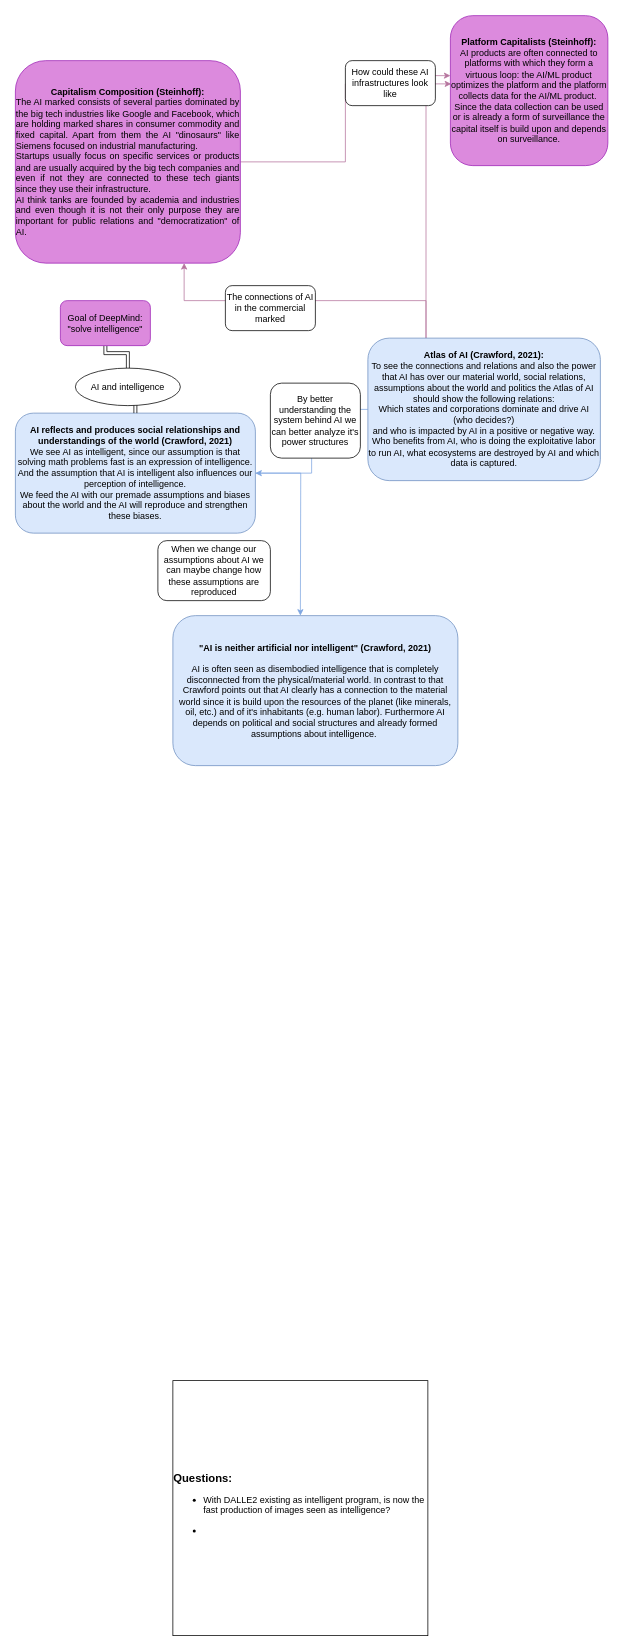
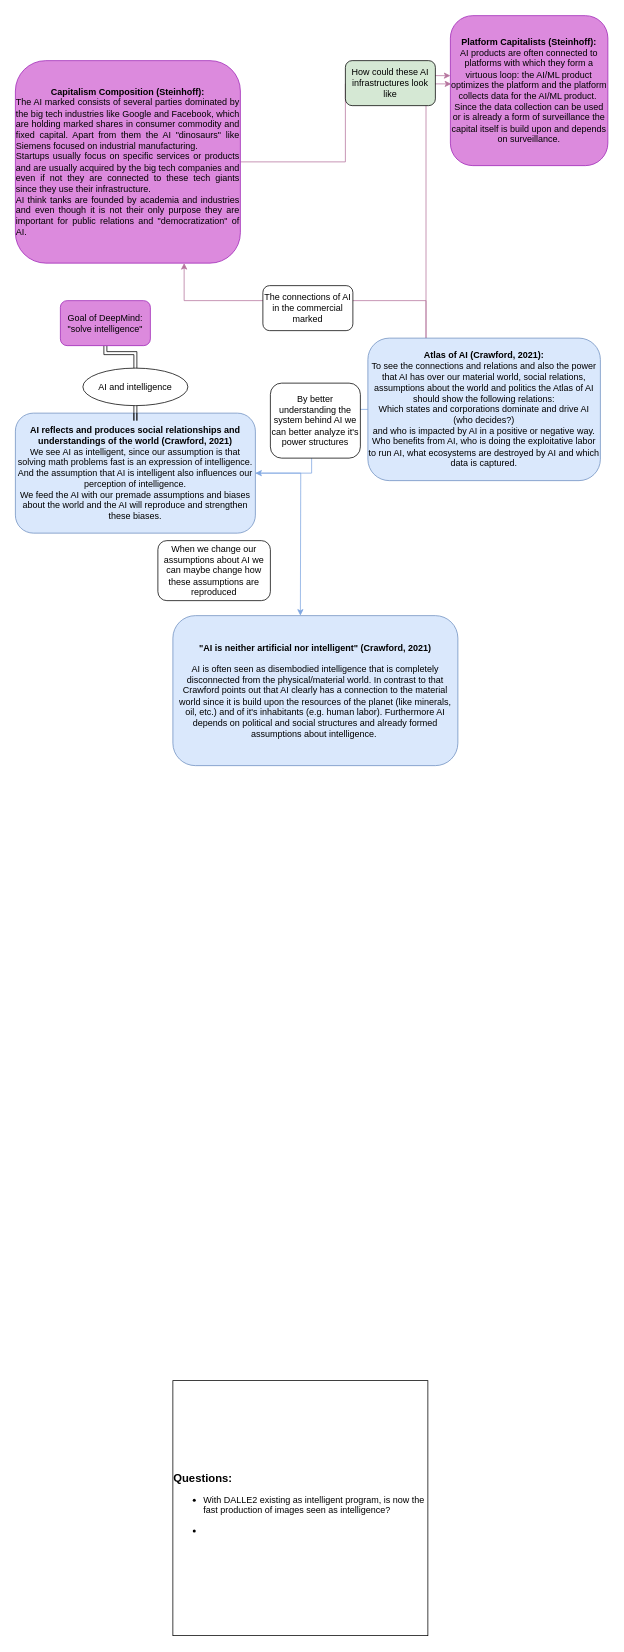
(390, 83) -> (390, 83)
(270, 308) -> (308, 308)
(128, 387) -> (135, 387)
